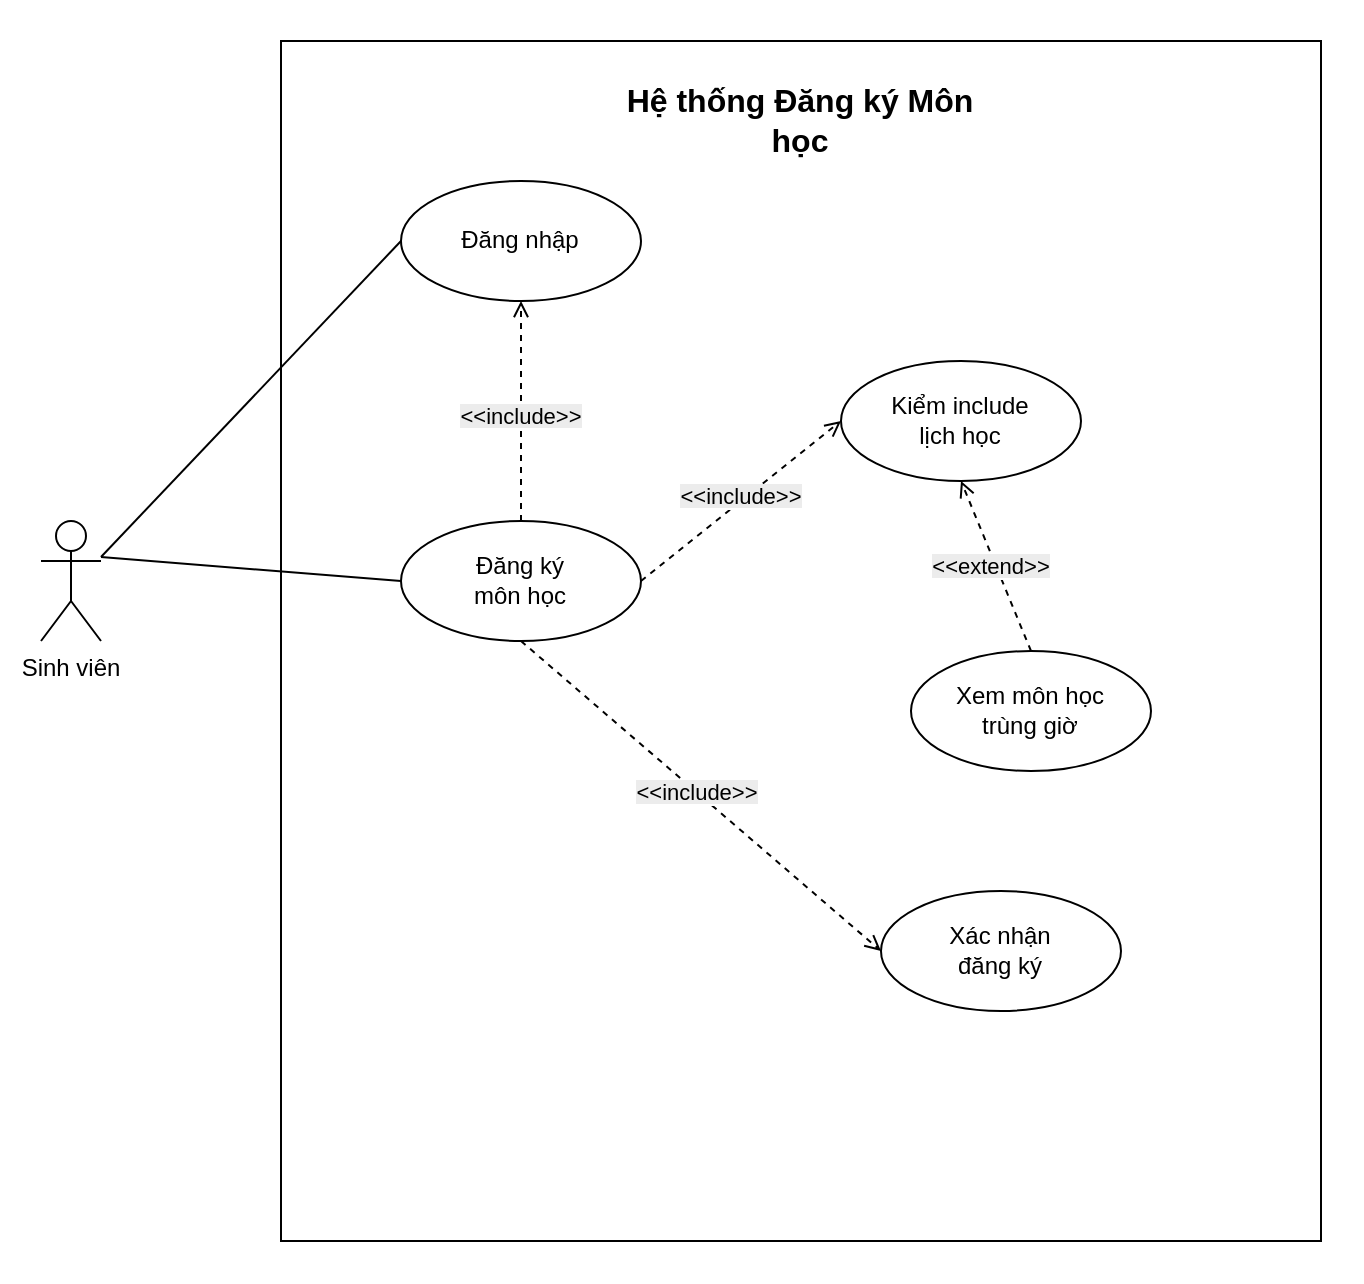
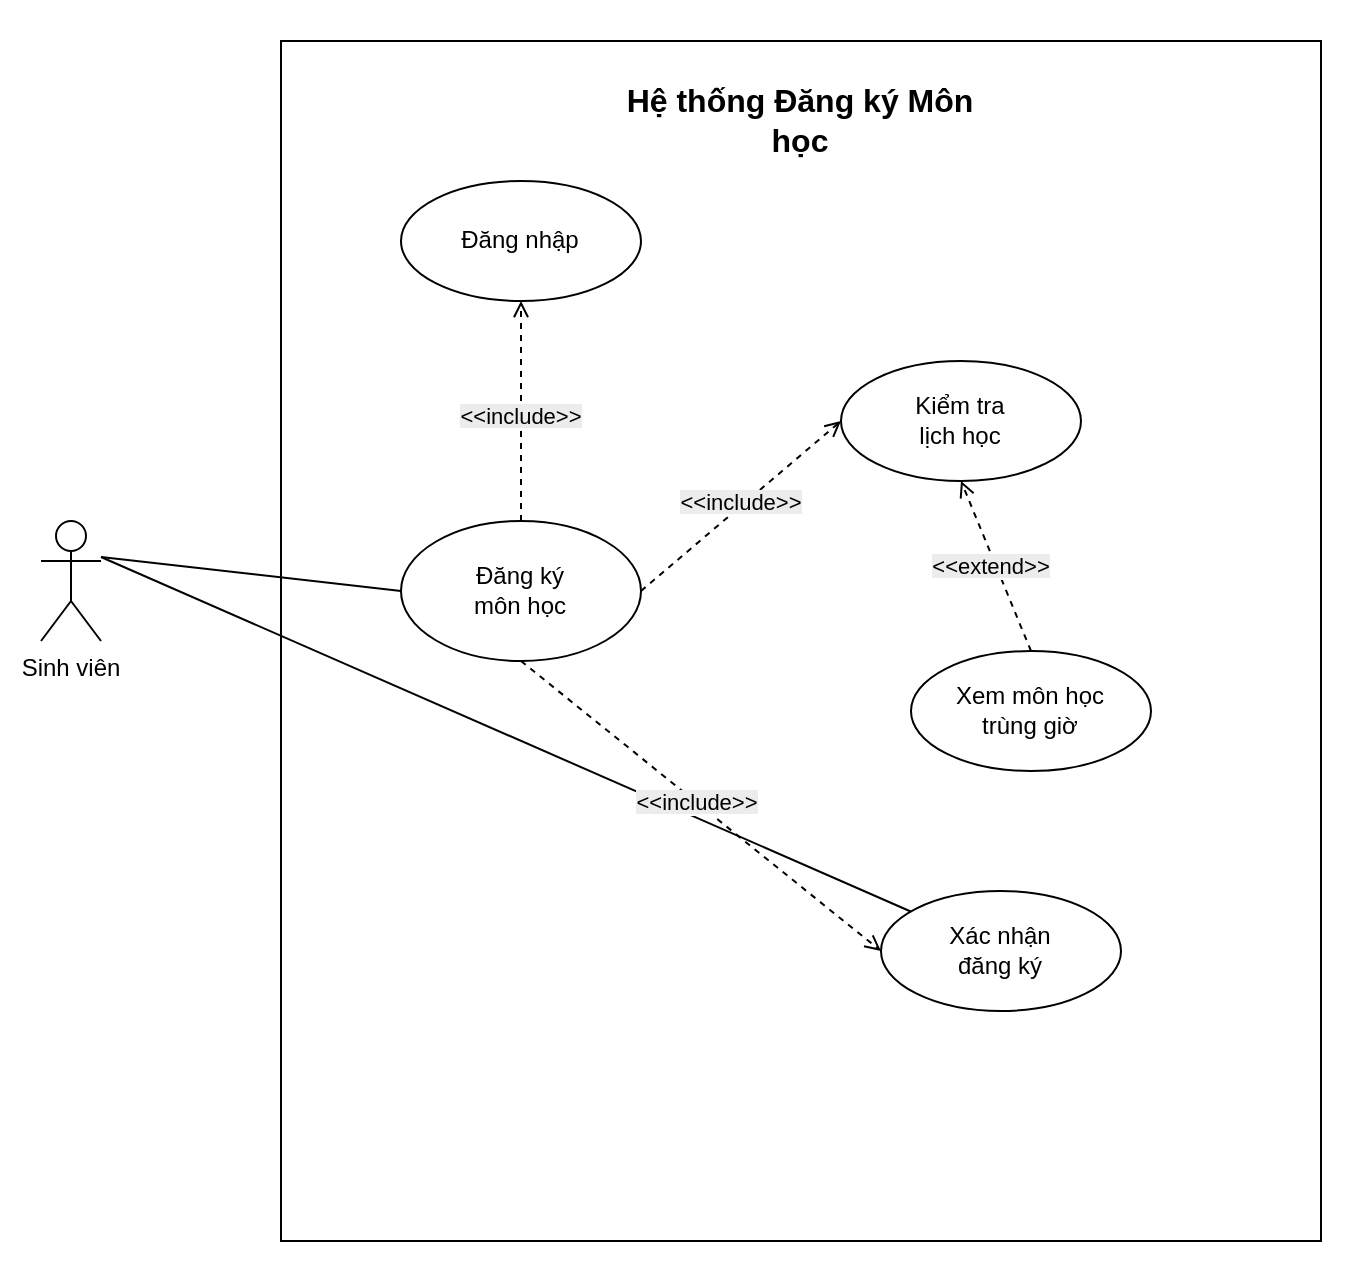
(252, 398) -> (395, 686)
(961, 421) -> (961, 421)
(521, 581) -> (521, 591)
